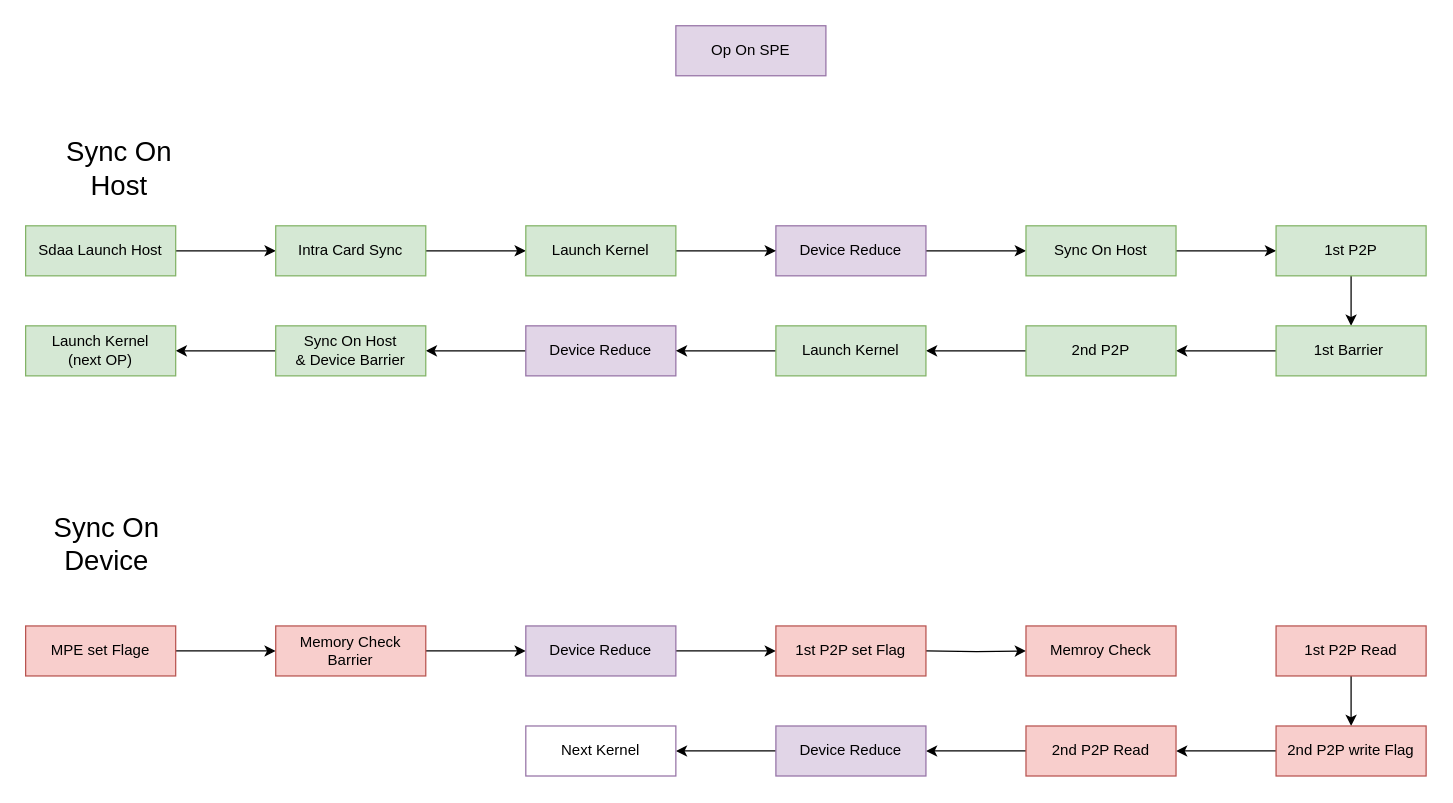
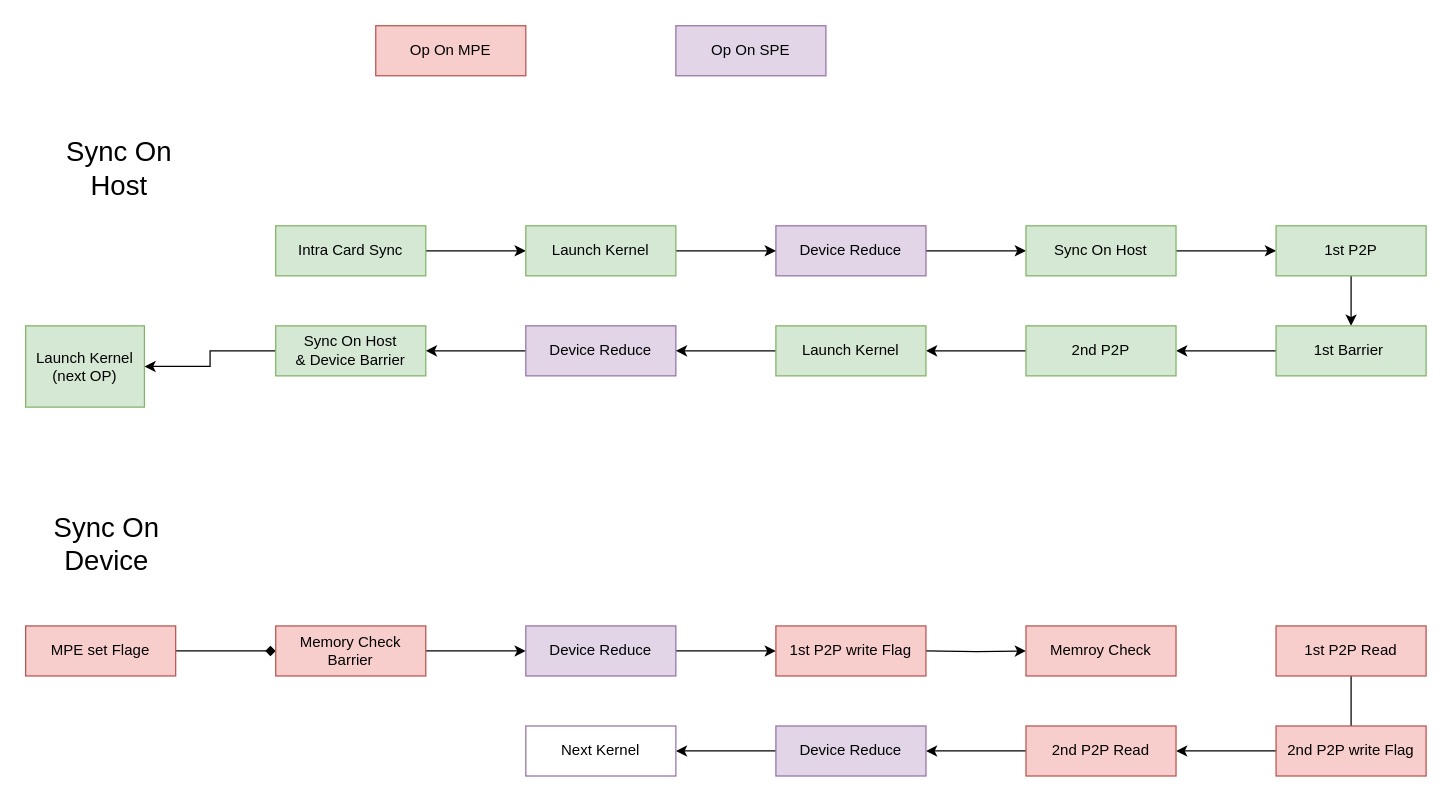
none -> (451, 51)
(101, 251) -> none
(222, 251) -> none
(101, 351) -> (85, 366)
(266, 651) -> (265, 651)
(851, 651) -> (851, 651)
(1351, 716) -> (1351, 719)
